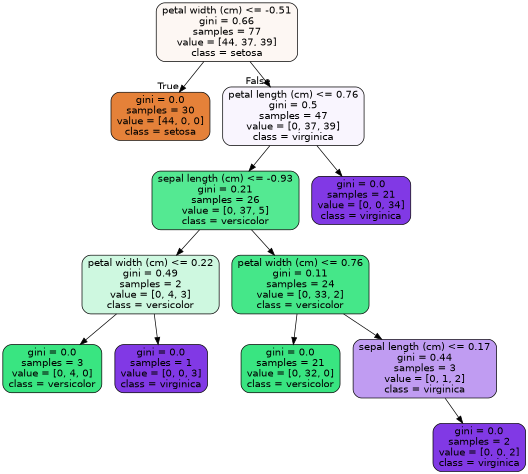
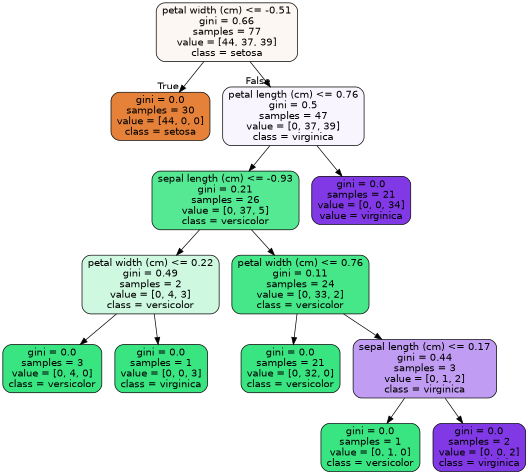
(361, 200) -> (361, 200)
(161, 369) -> (161, 369)
none -> (370, 447)
